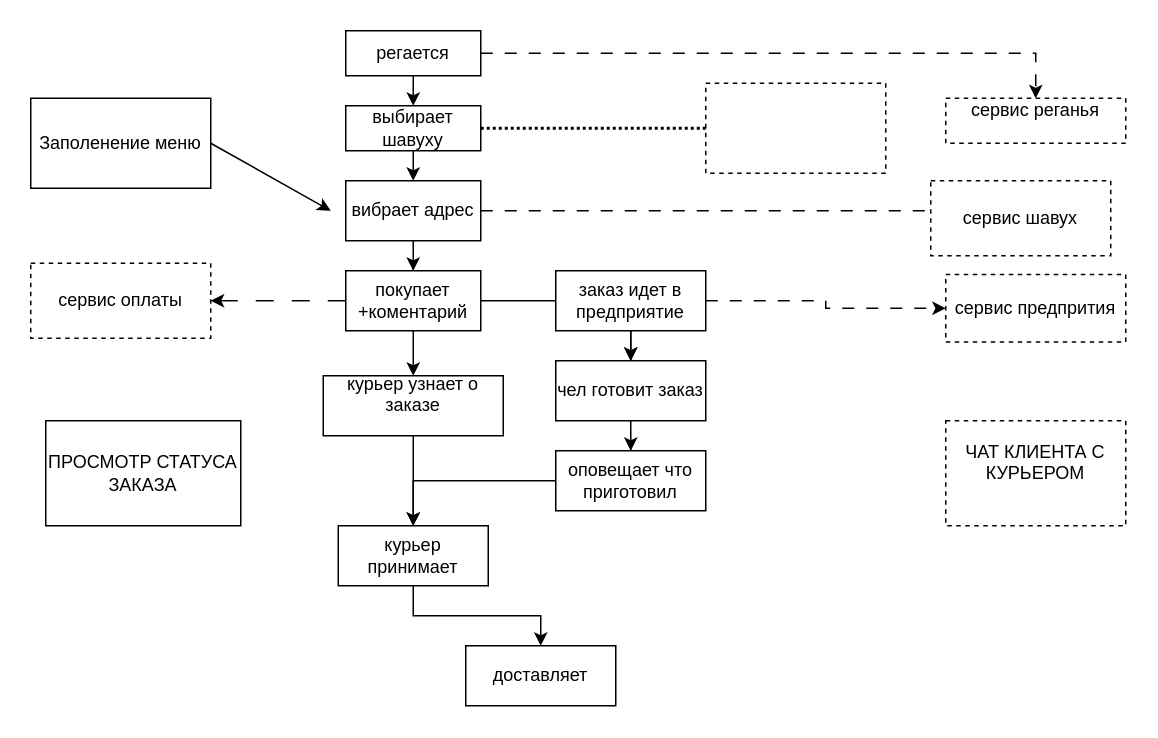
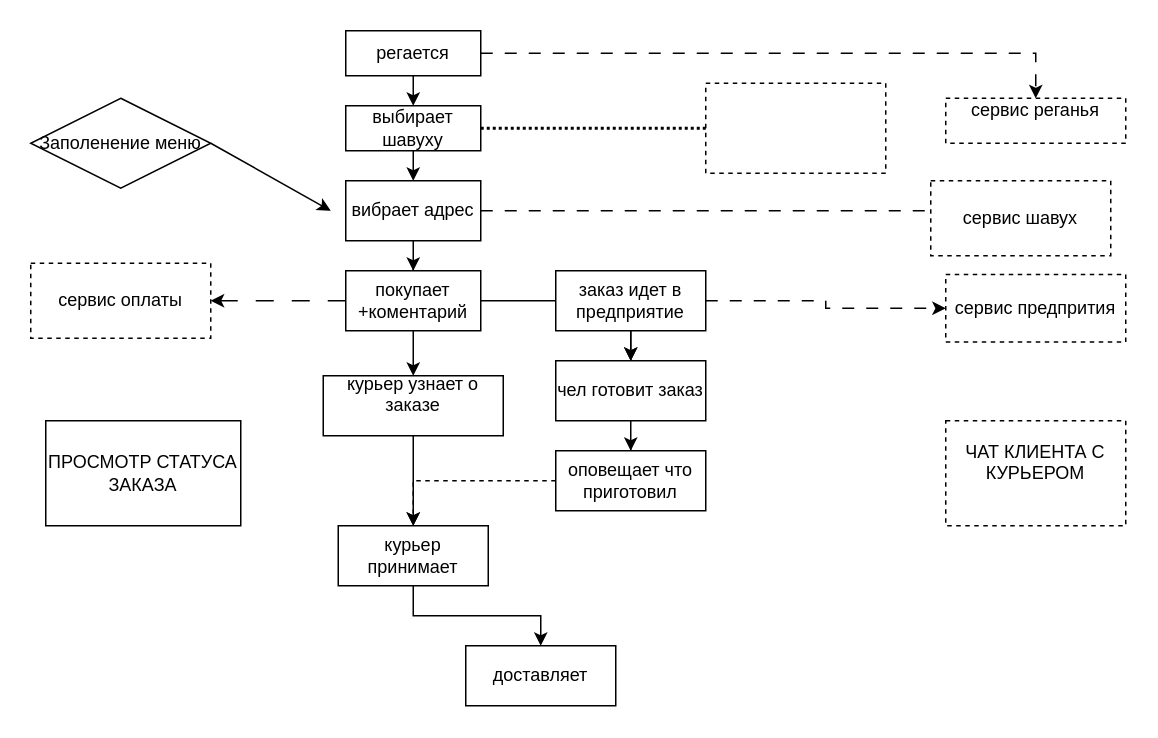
(121, 143) -> (121, 143)
(485, 481) -> (485, 481)
